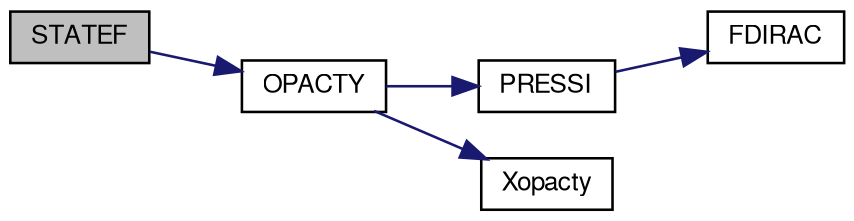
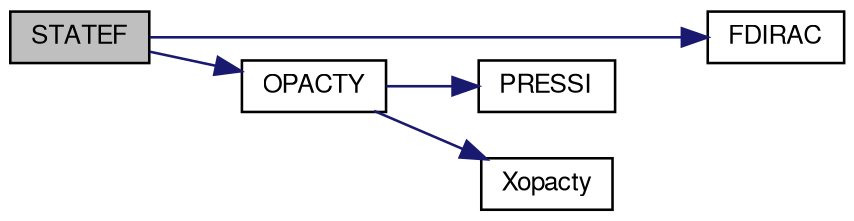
(649, 65) -> (416, 37)
